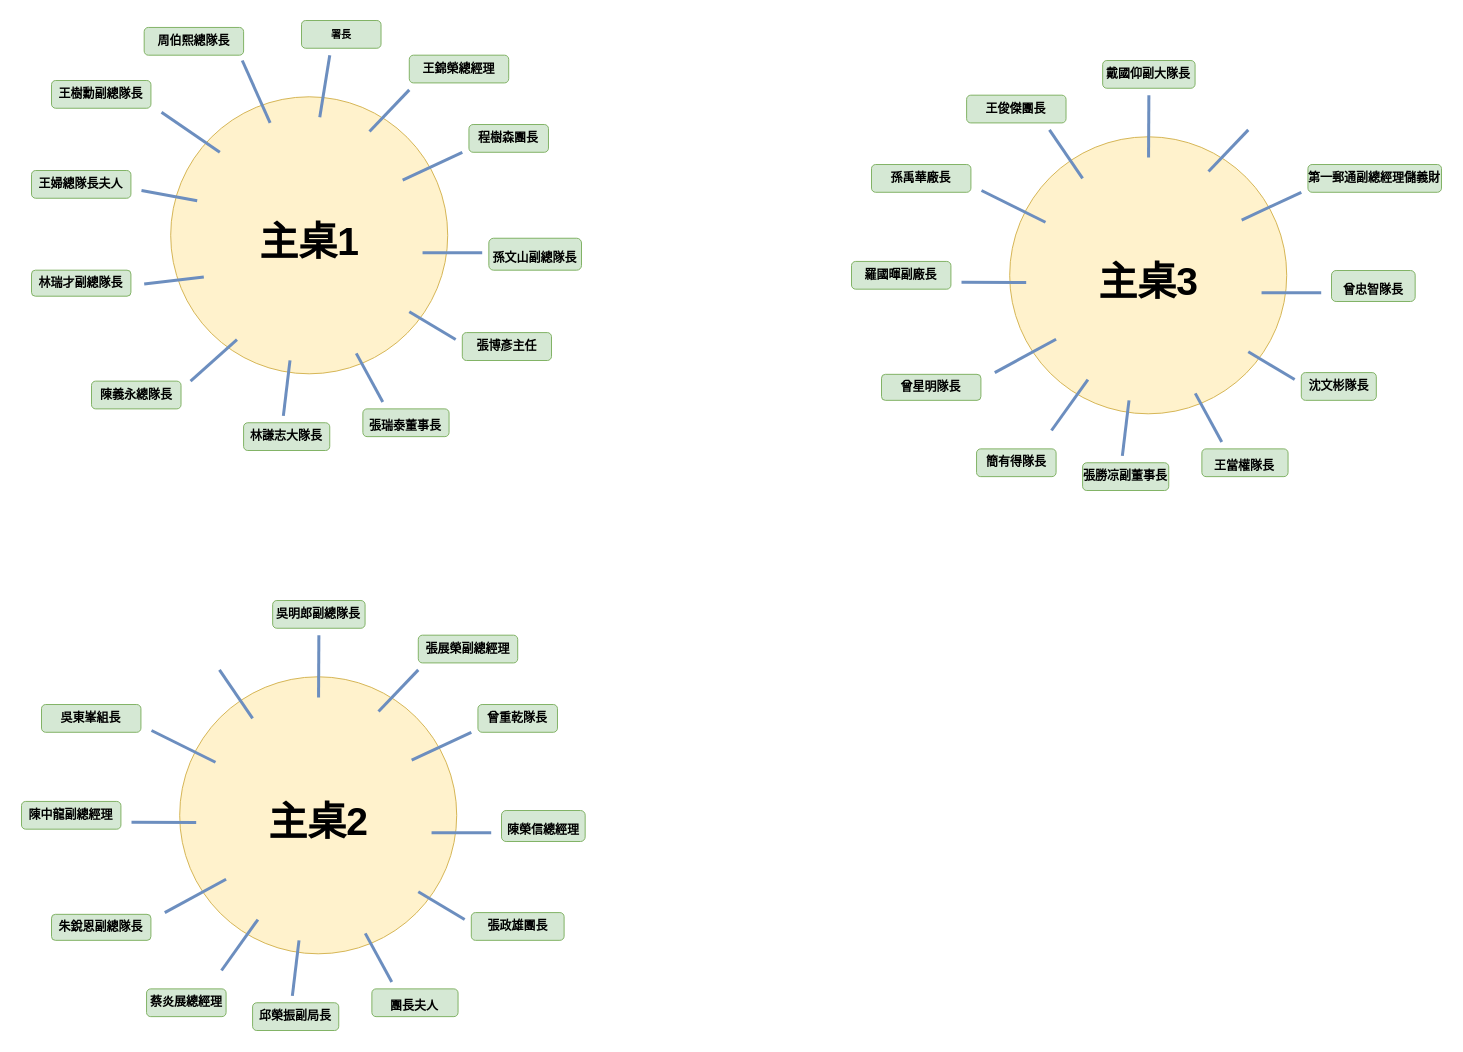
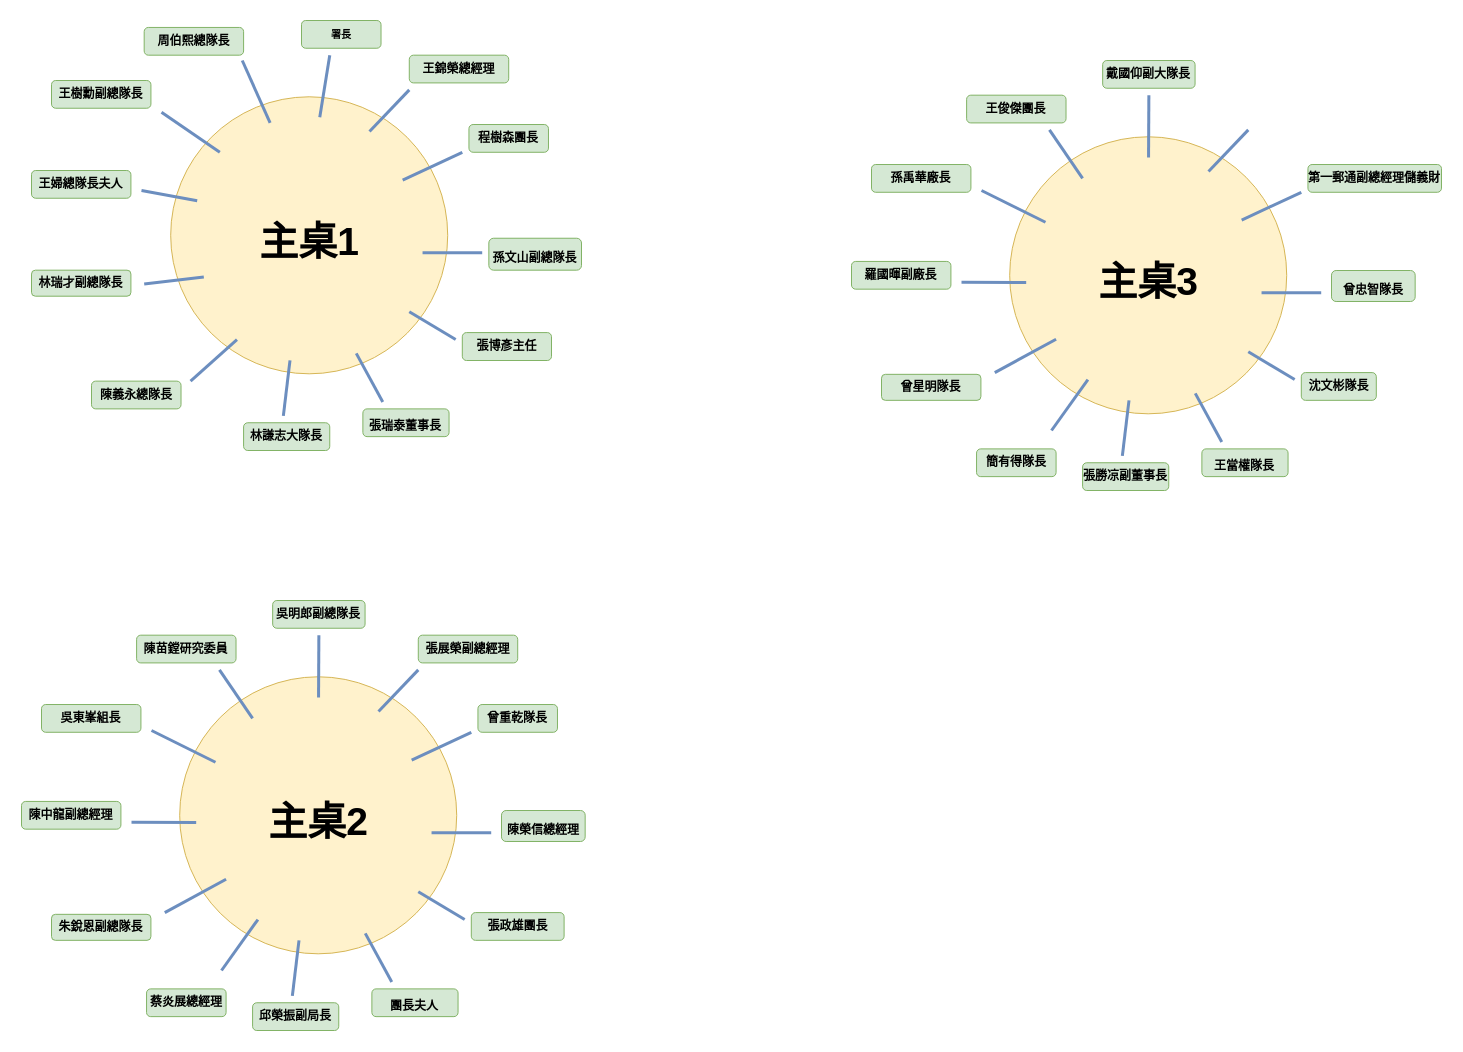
none -> (186, 649)
